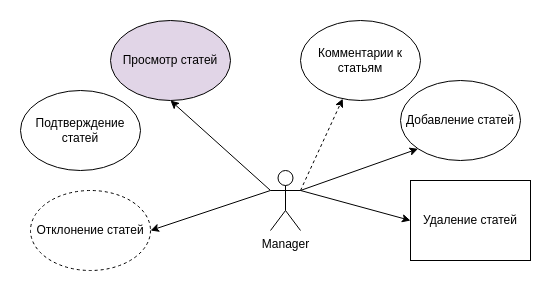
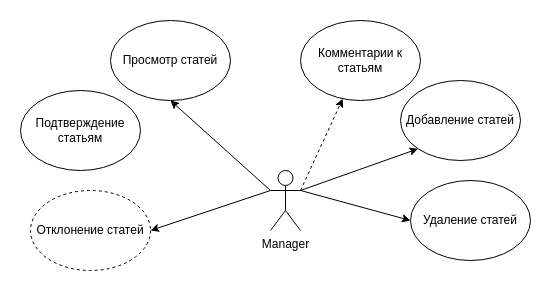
(171, 61) -> (171, 61)
(81, 131) -> (81, 131)
(471, 221) -> (471, 221)
